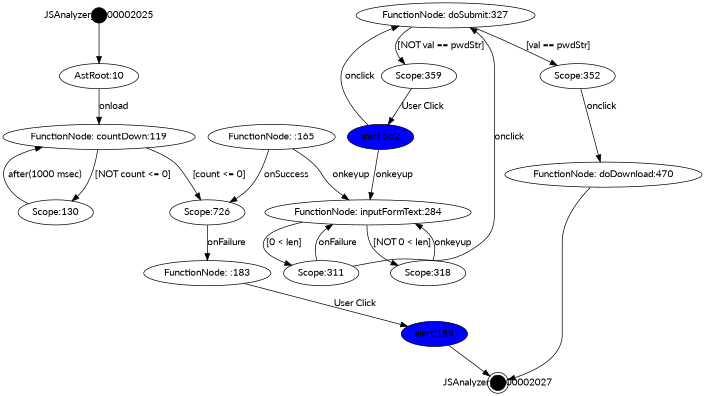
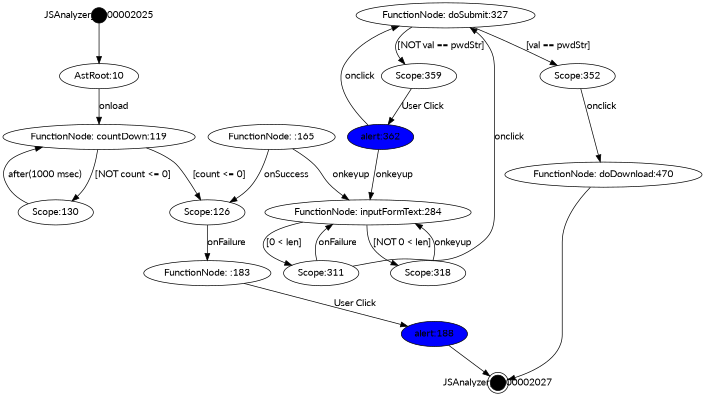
(207, 212) -> (207, 212)
